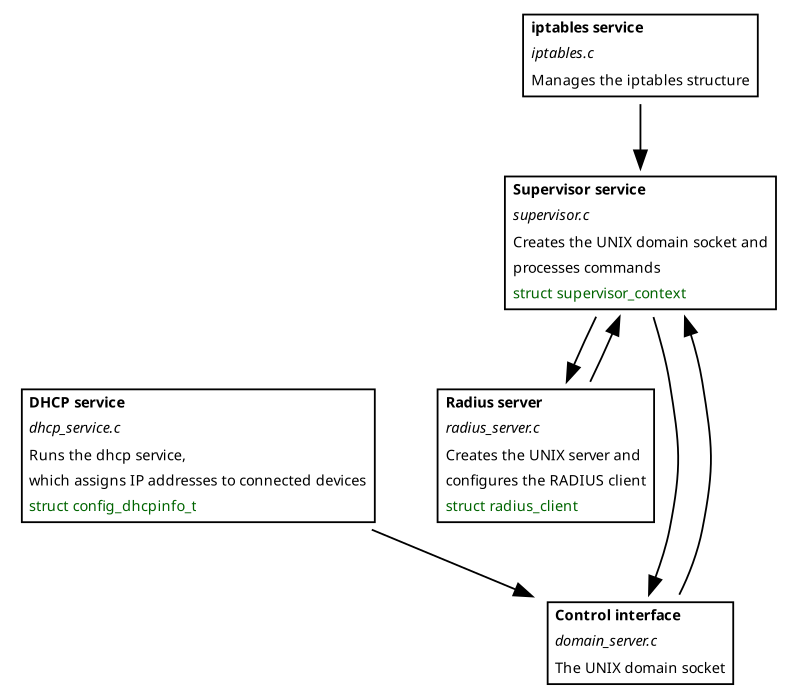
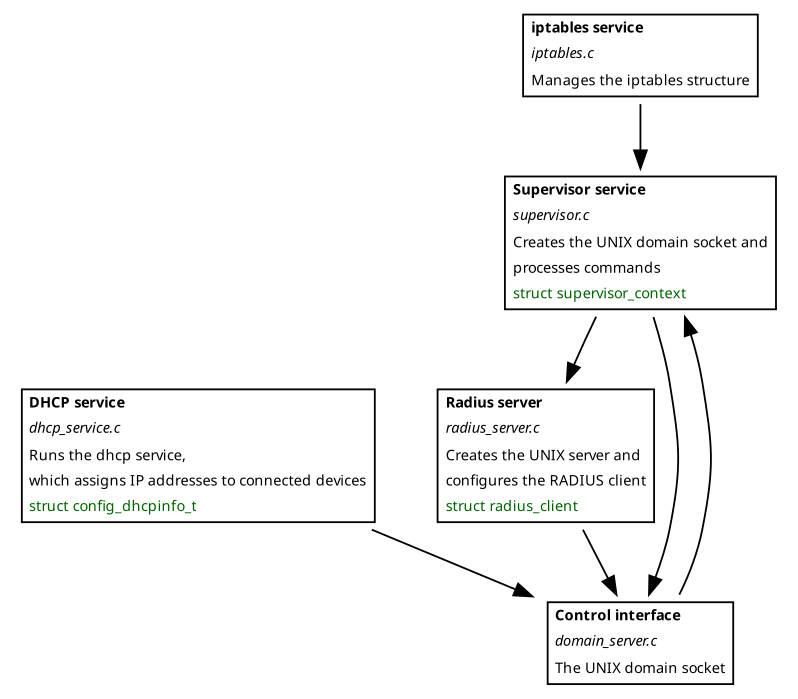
(601, 358) -> (595, 554)
